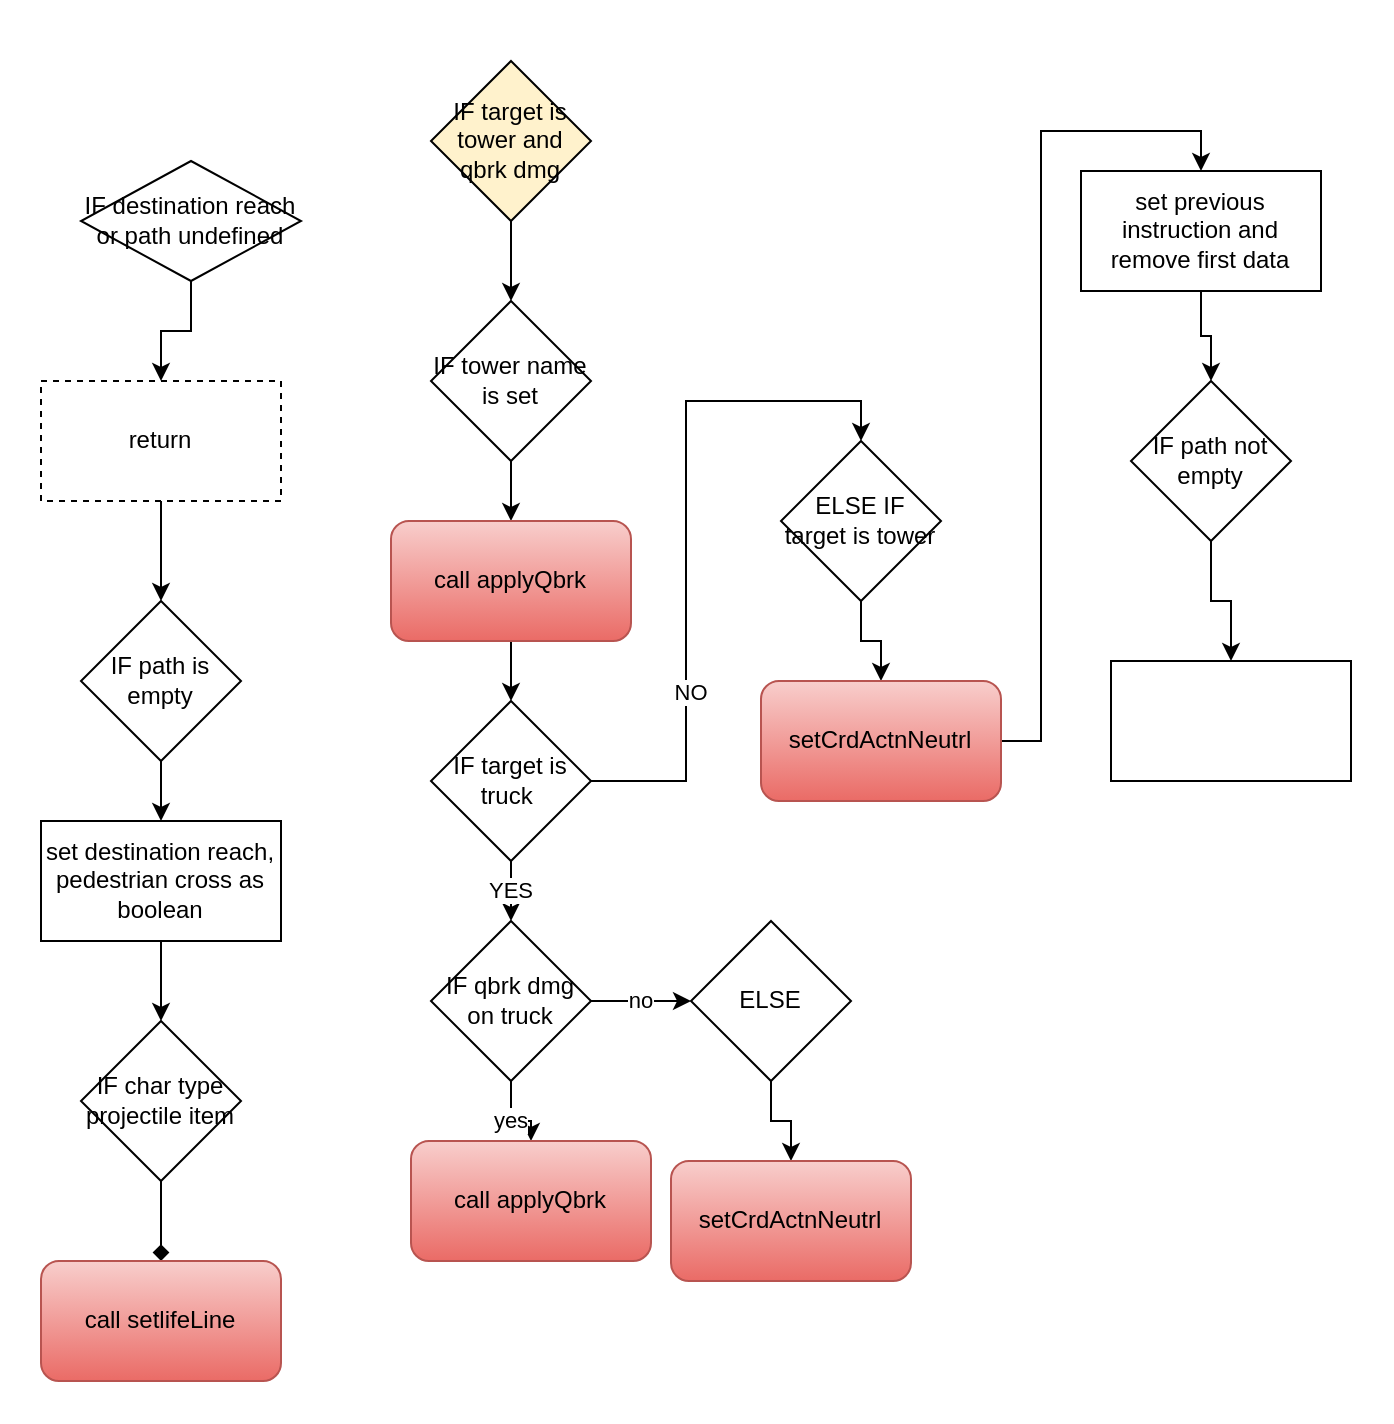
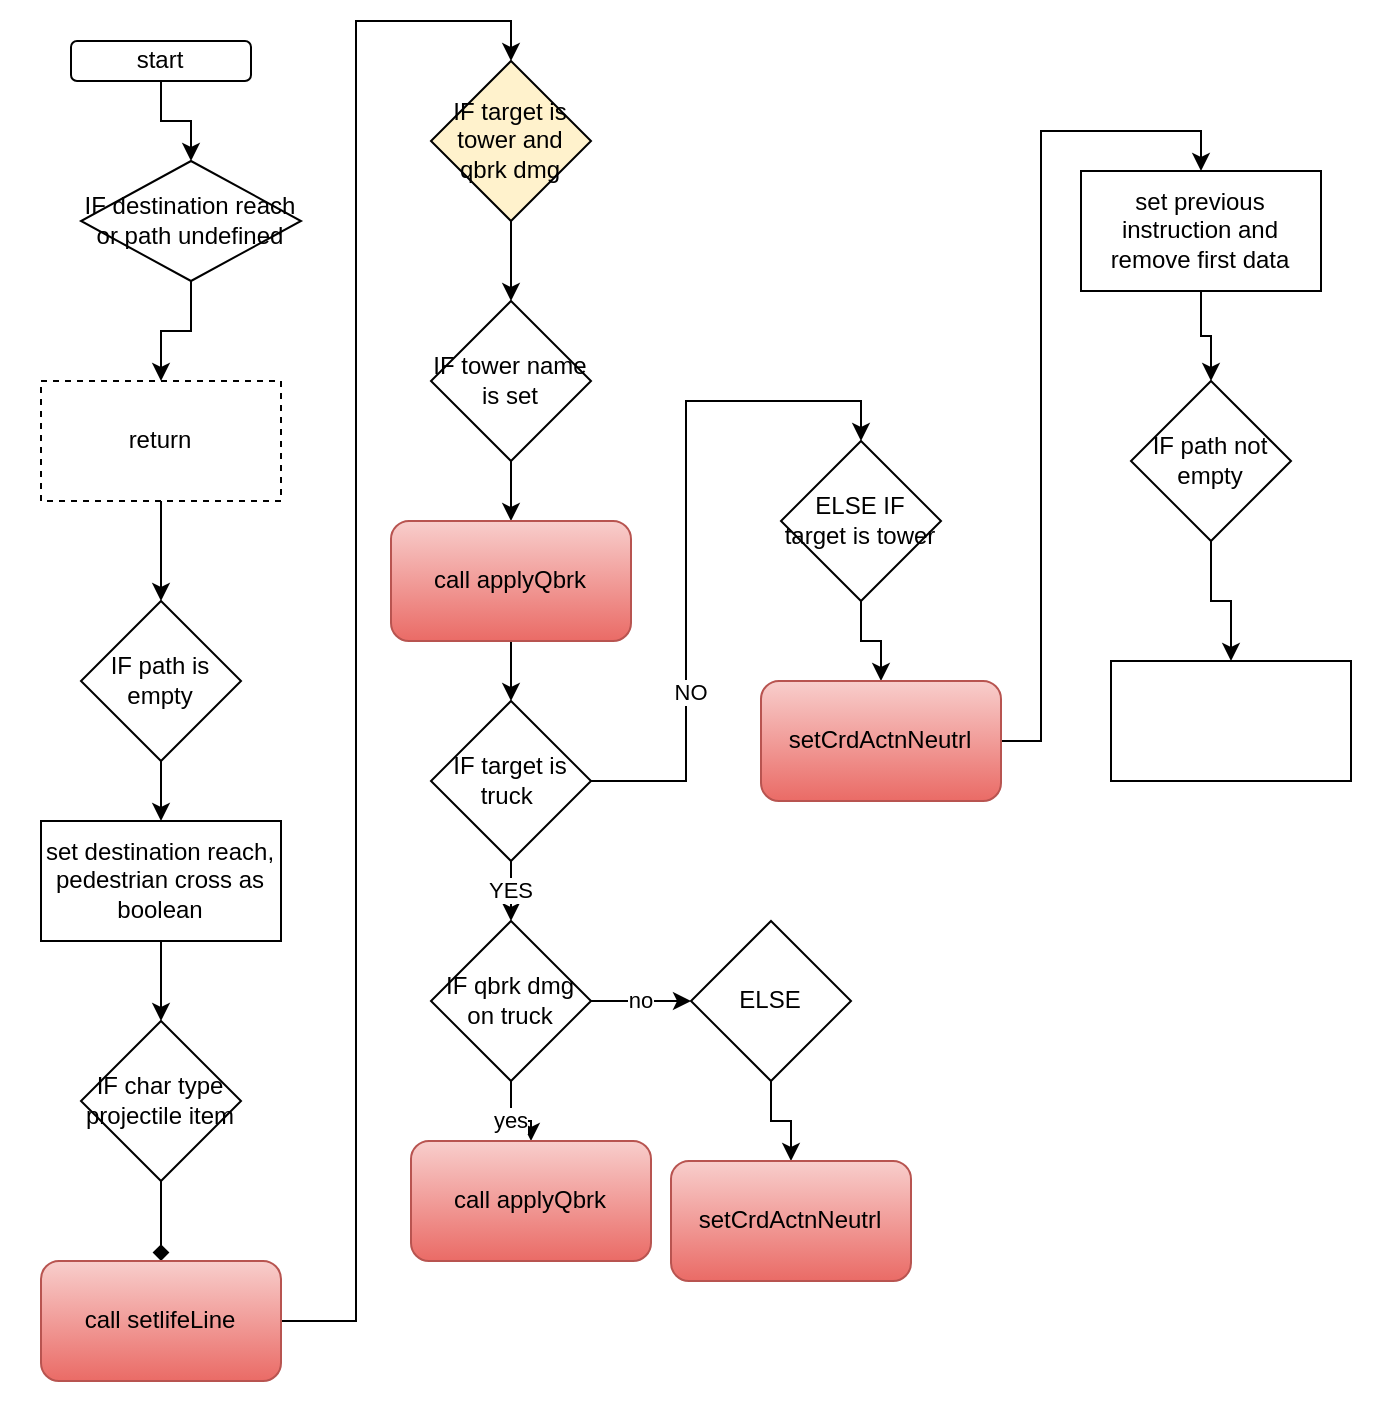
none -> (161, 61)
none -> (169, 121)
none -> (356, 618)
